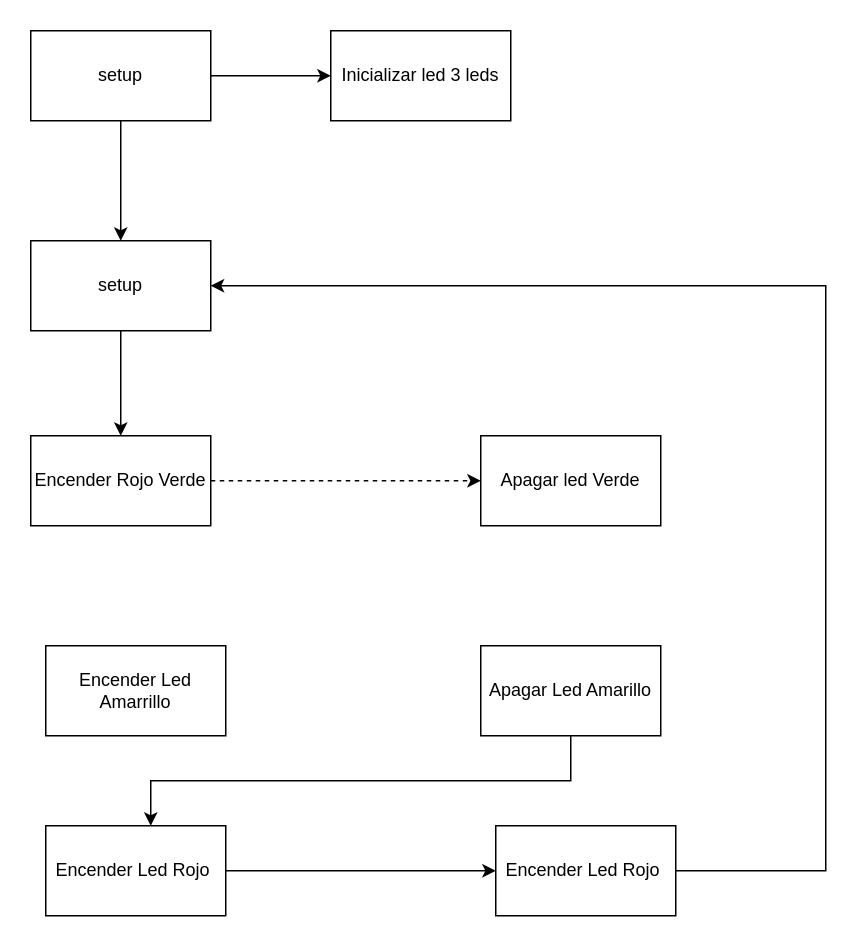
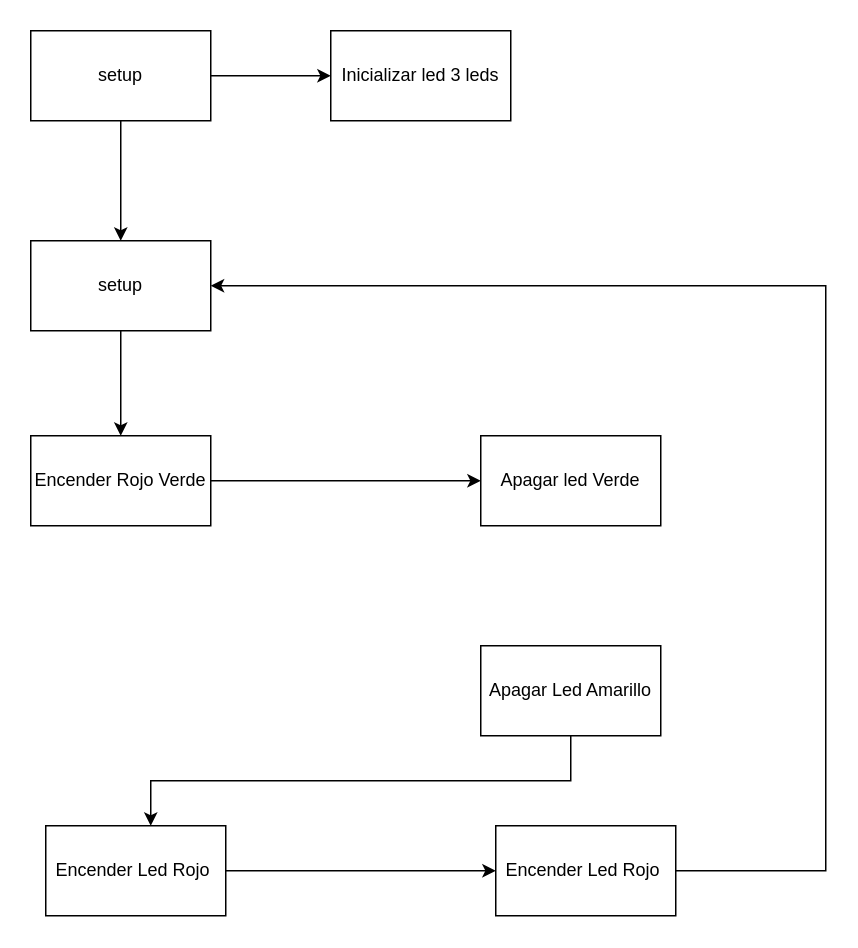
(342, 481) -> (342, 481)
(136, 691) -> none
